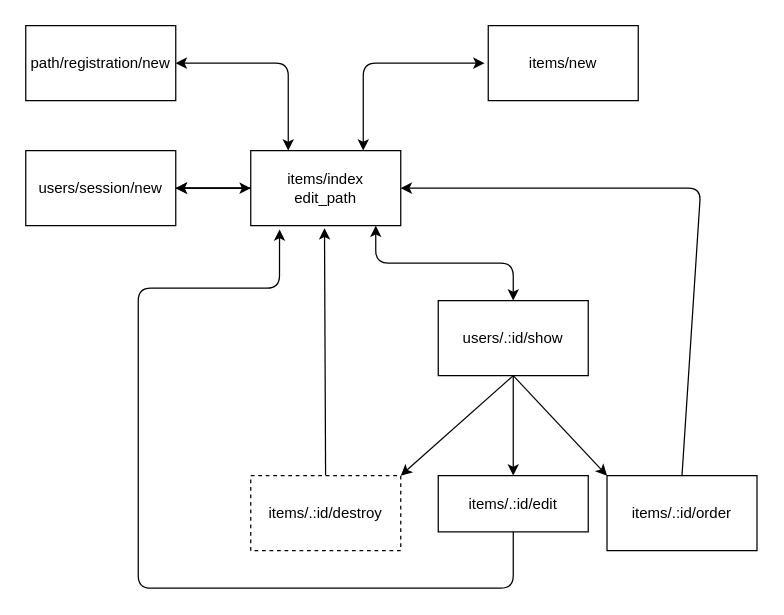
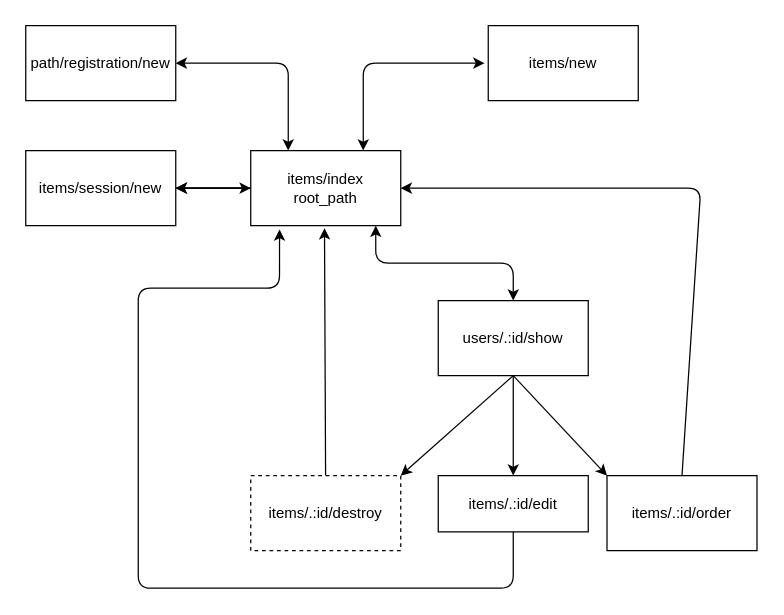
(101, 188) -> (101, 188)
(326, 188) -> (326, 188)
